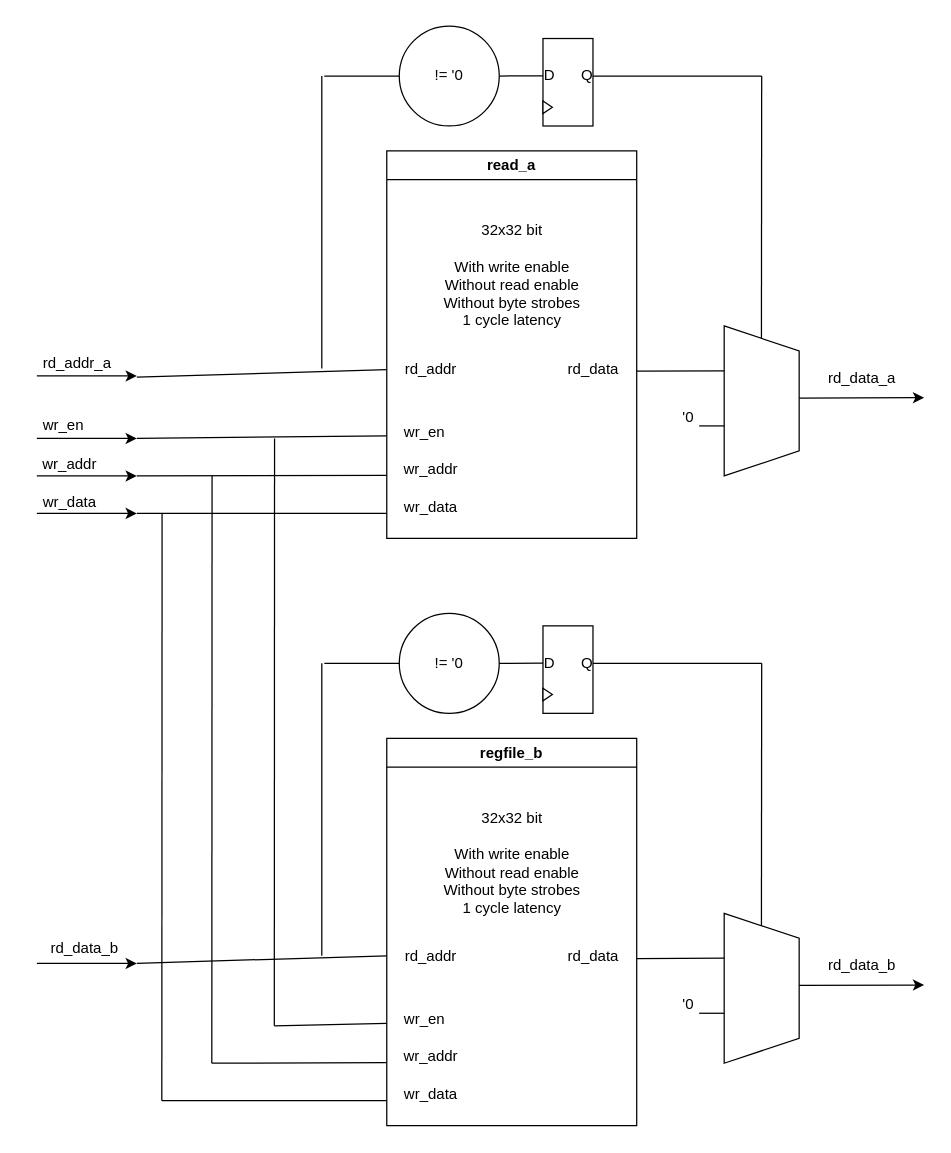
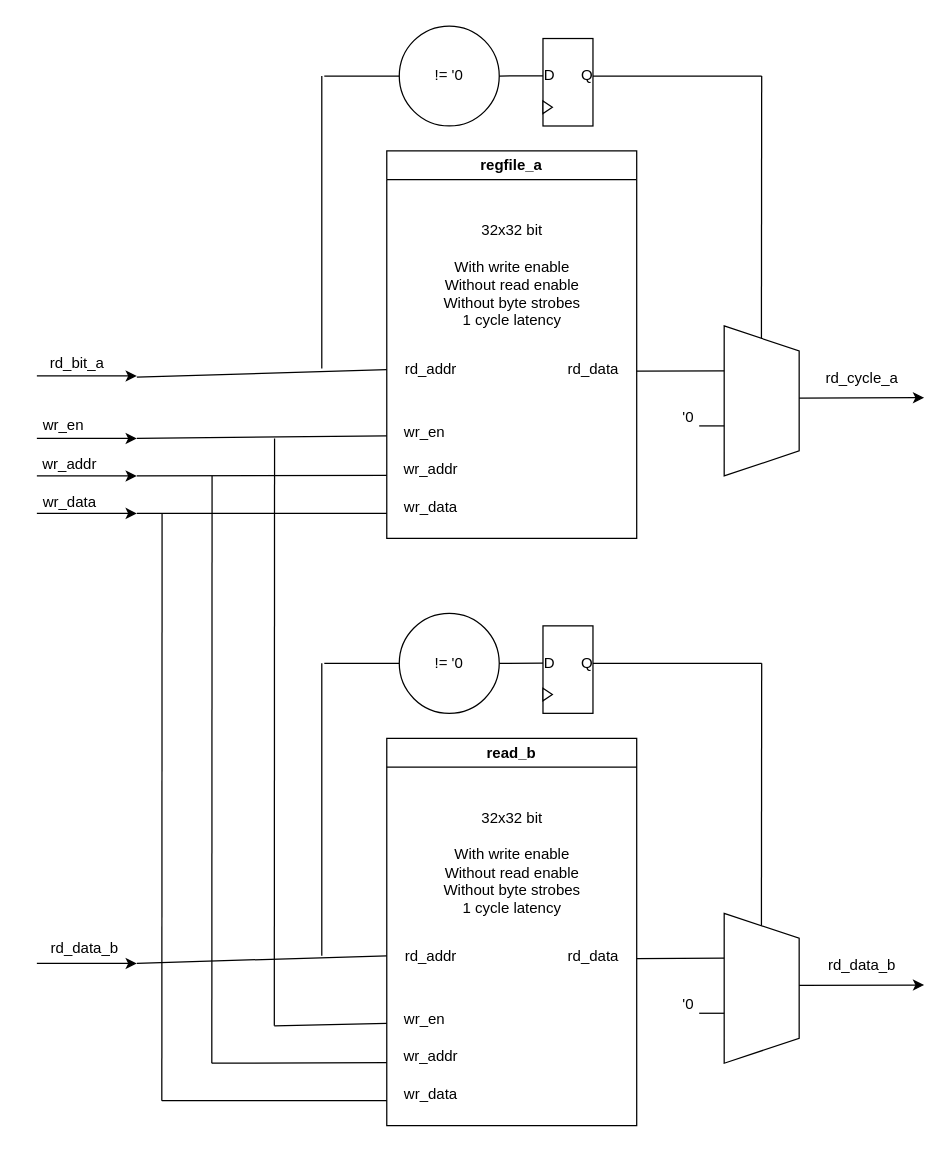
(512, 166) -> (512, 166)
(78, 363) -> (78, 363)
(863, 378) -> (863, 378)
(512, 753) -> (512, 753)
